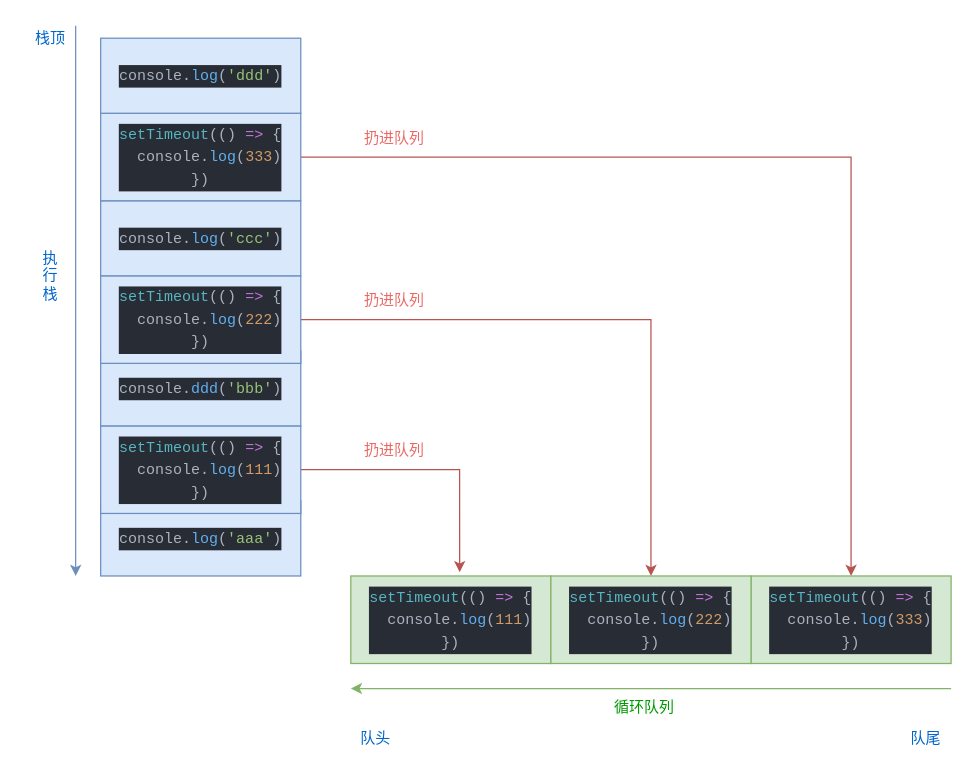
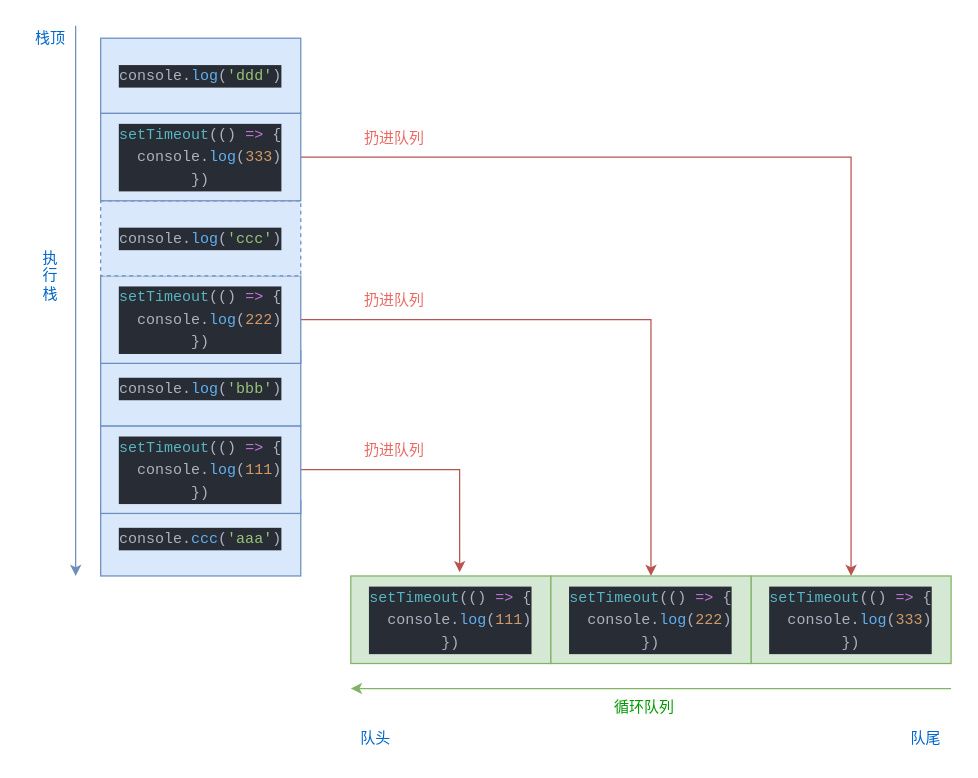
(201, 238) -> (201, 238)
(201, 388) -> (201, 388)
(201, 538) -> (201, 538)
